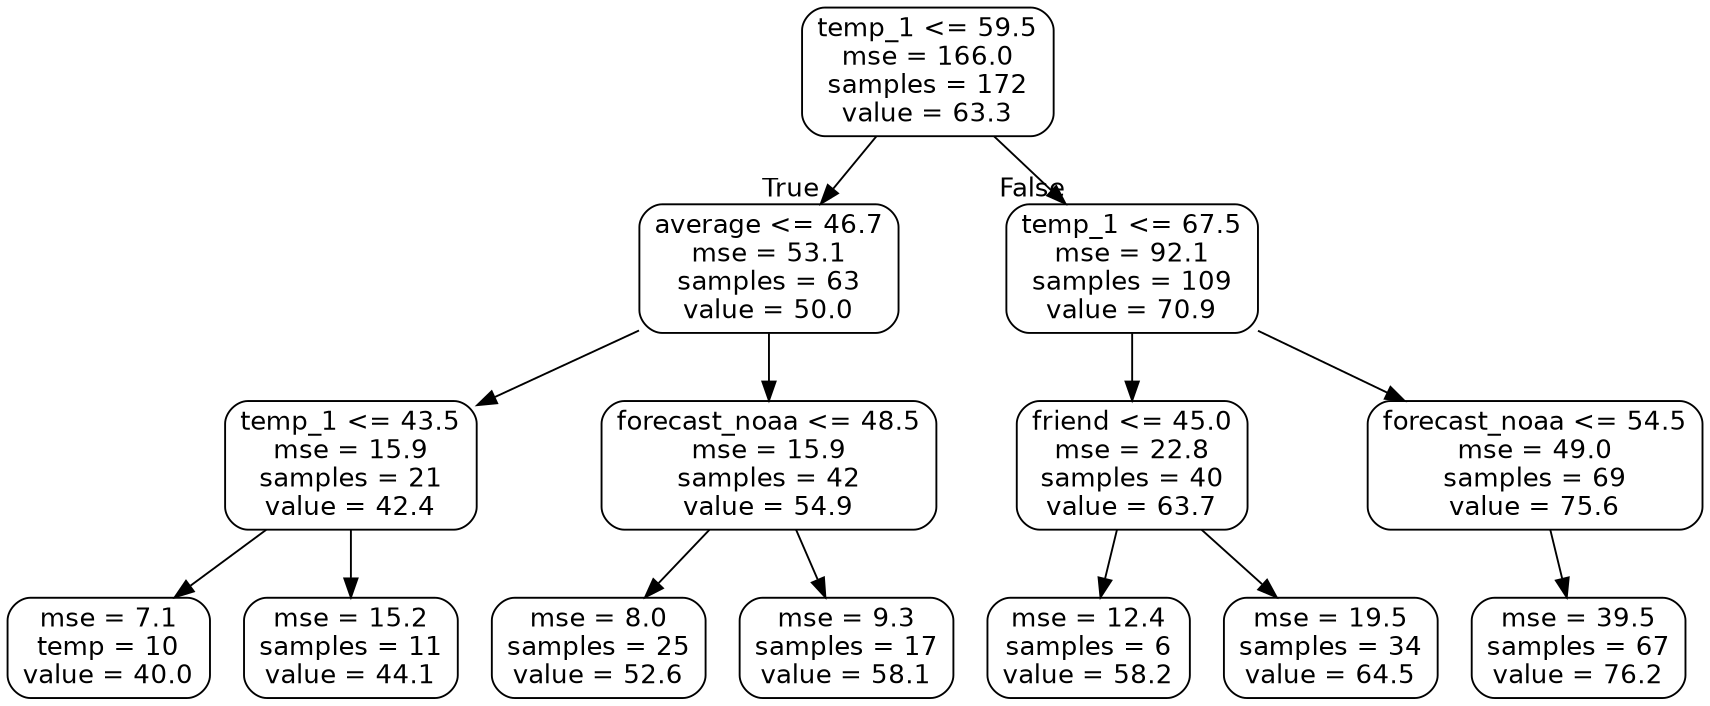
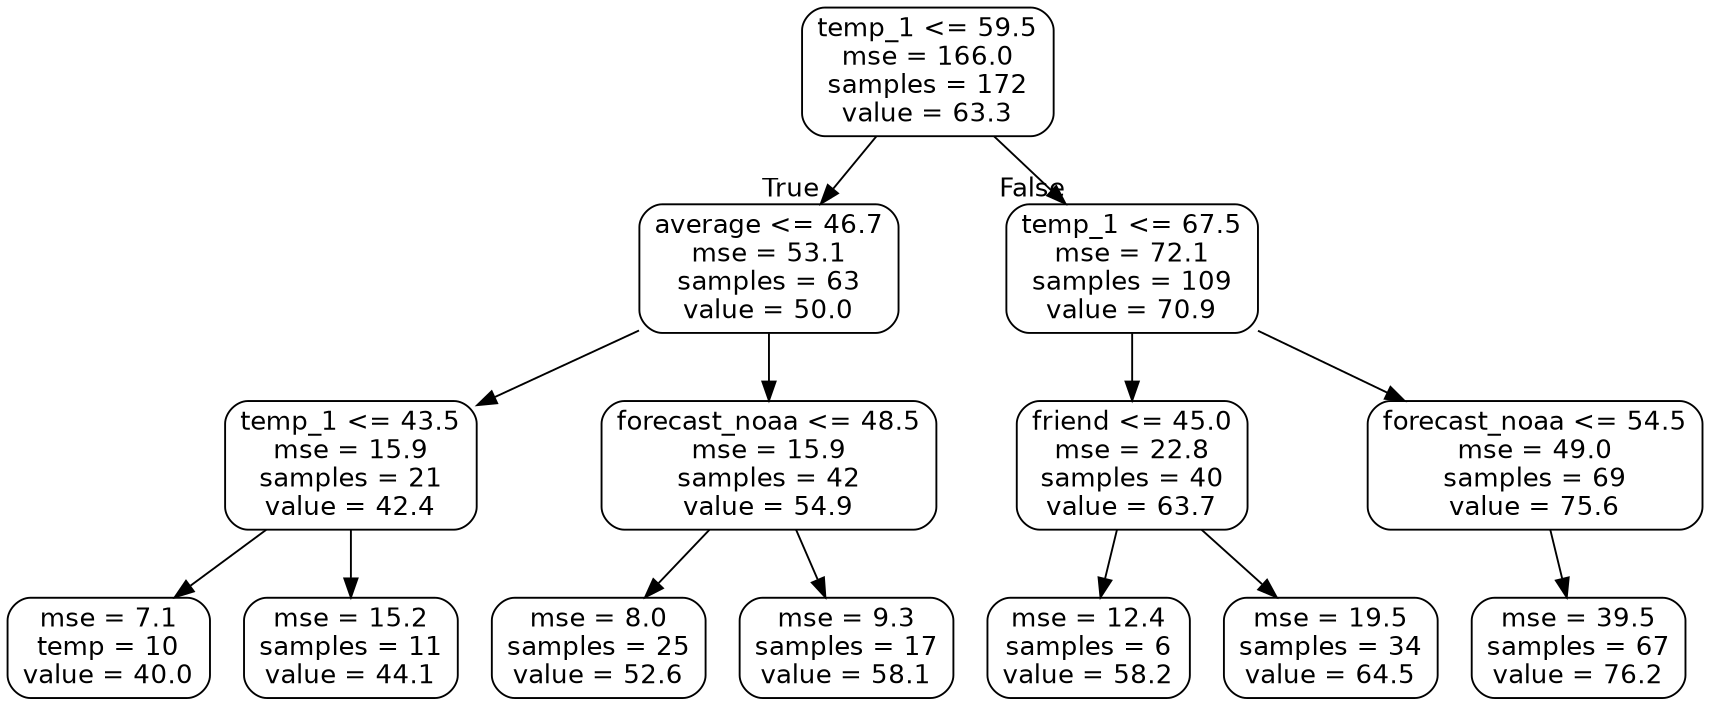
(1132, 269) -> (1132, 269)
